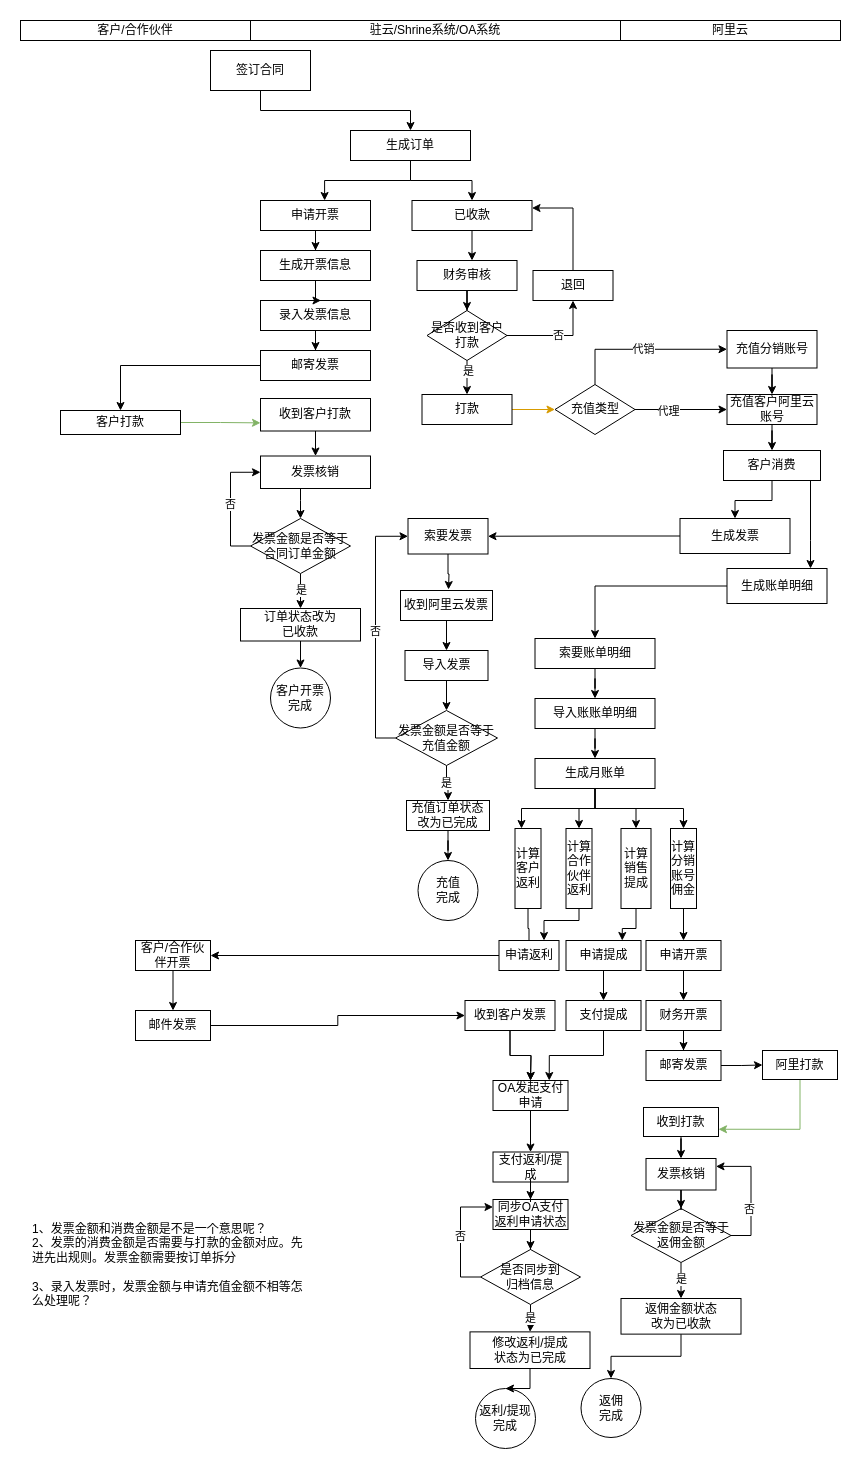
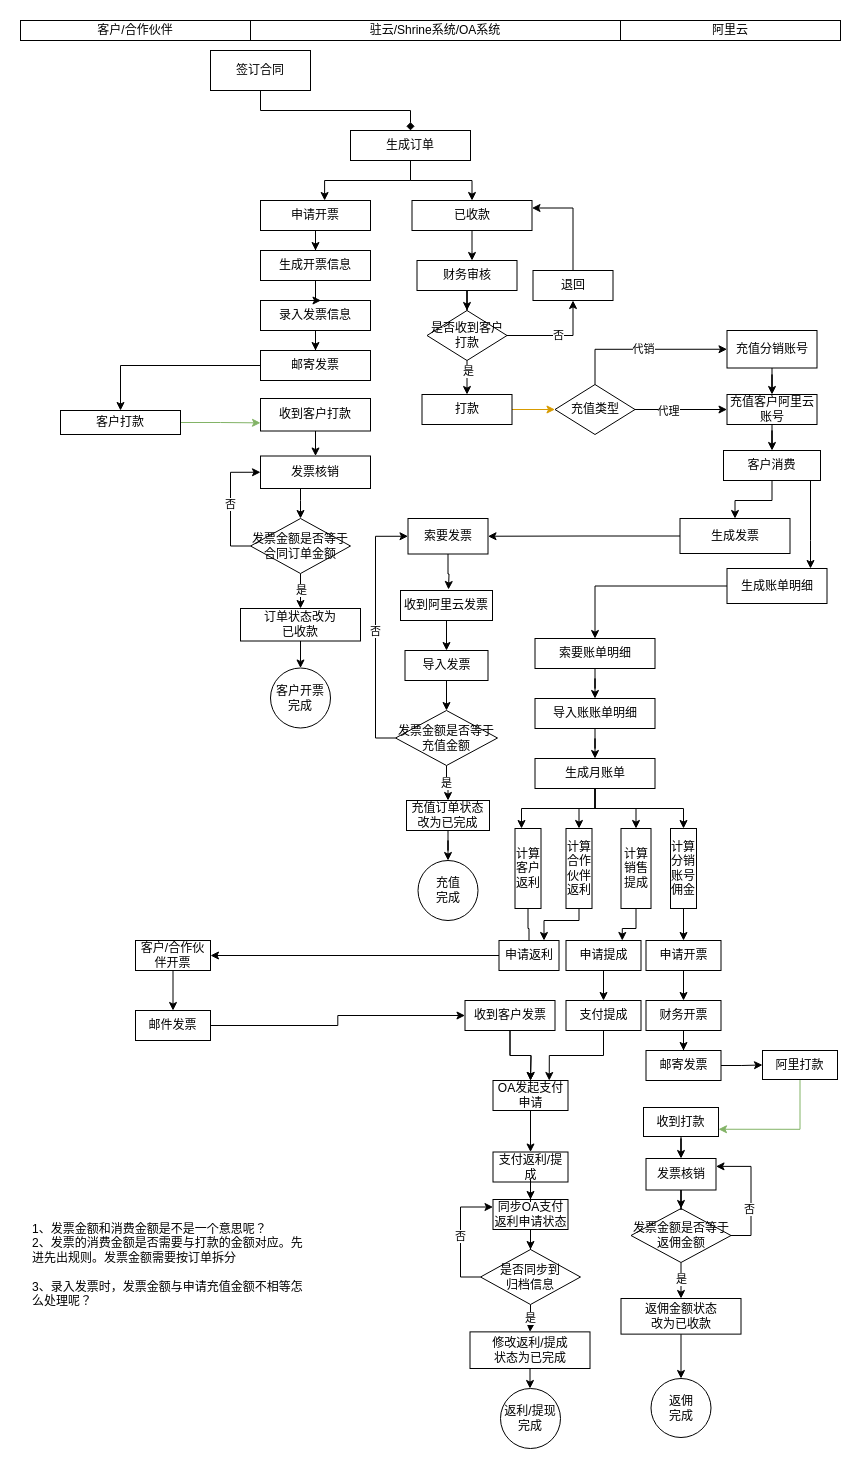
(411, 122) -> (411, 122)
(611, 1408) -> (681, 1408)
(506, 1419) -> (531, 1419)
